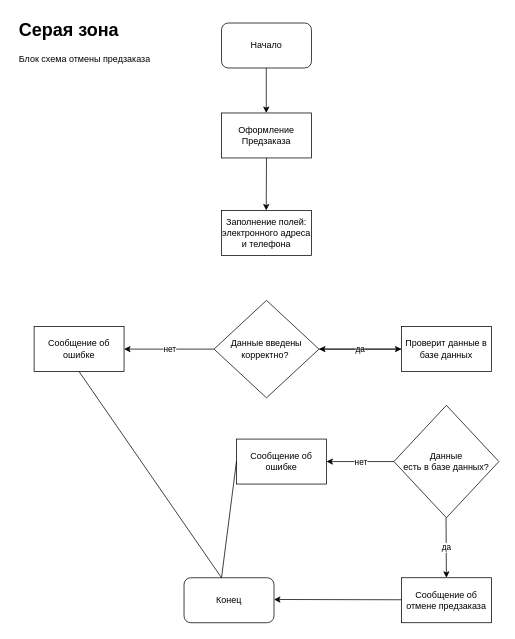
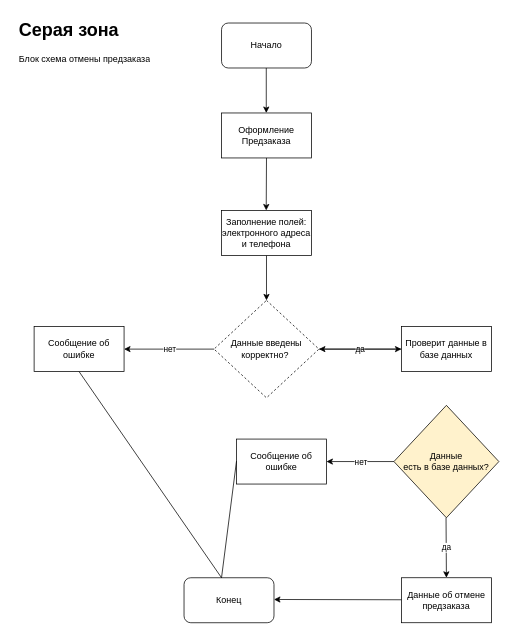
none -> (267, 275)
(267, 349) -> (267, 349)
(447, 462) -> (447, 462)
(447, 600) -> (447, 600)
